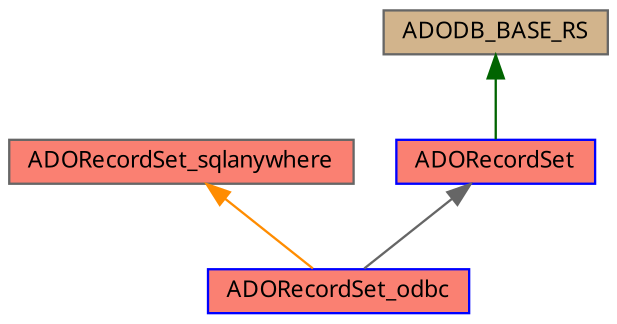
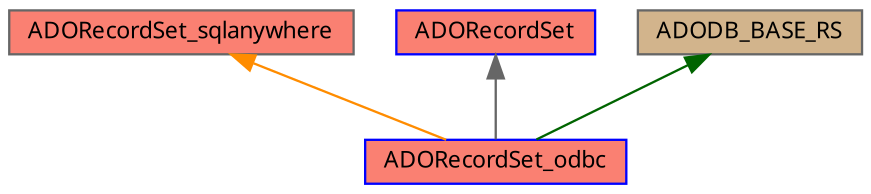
(496, 109) -> (612, 102)
